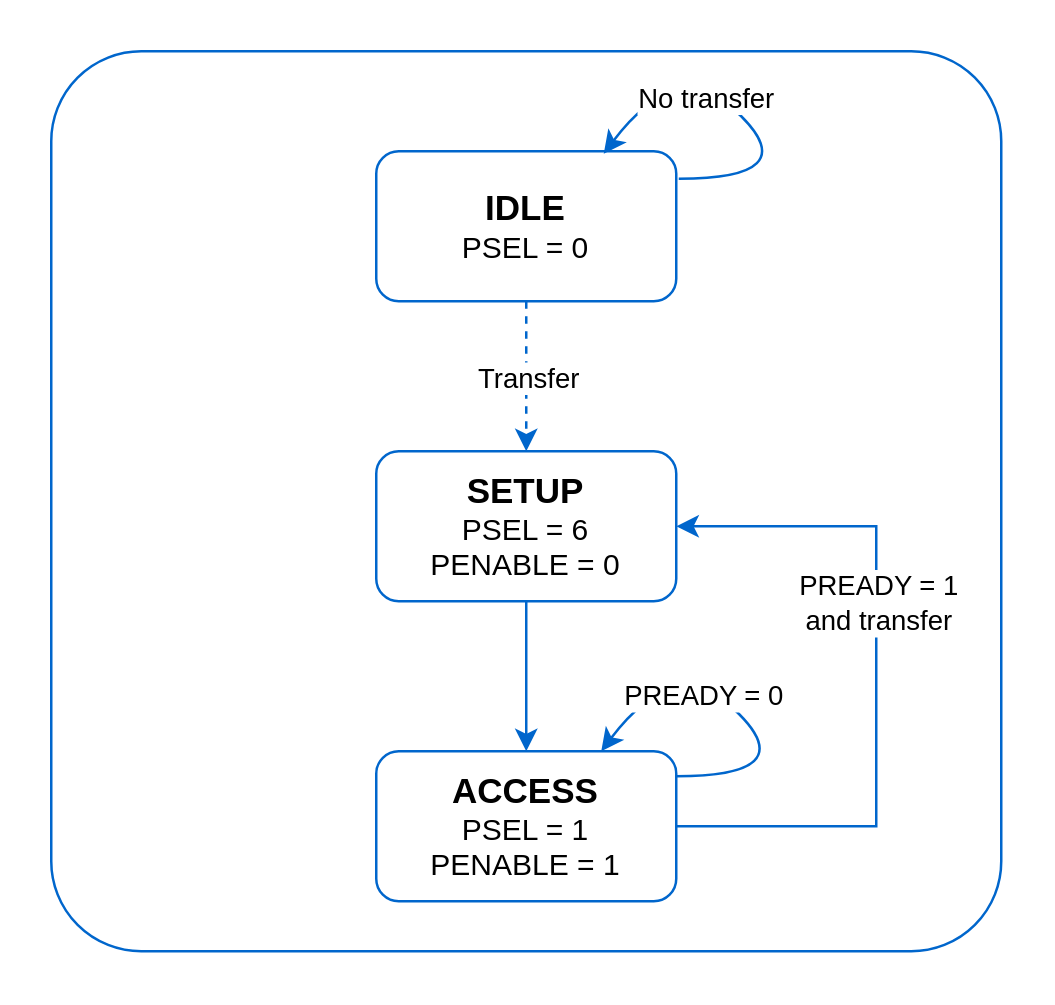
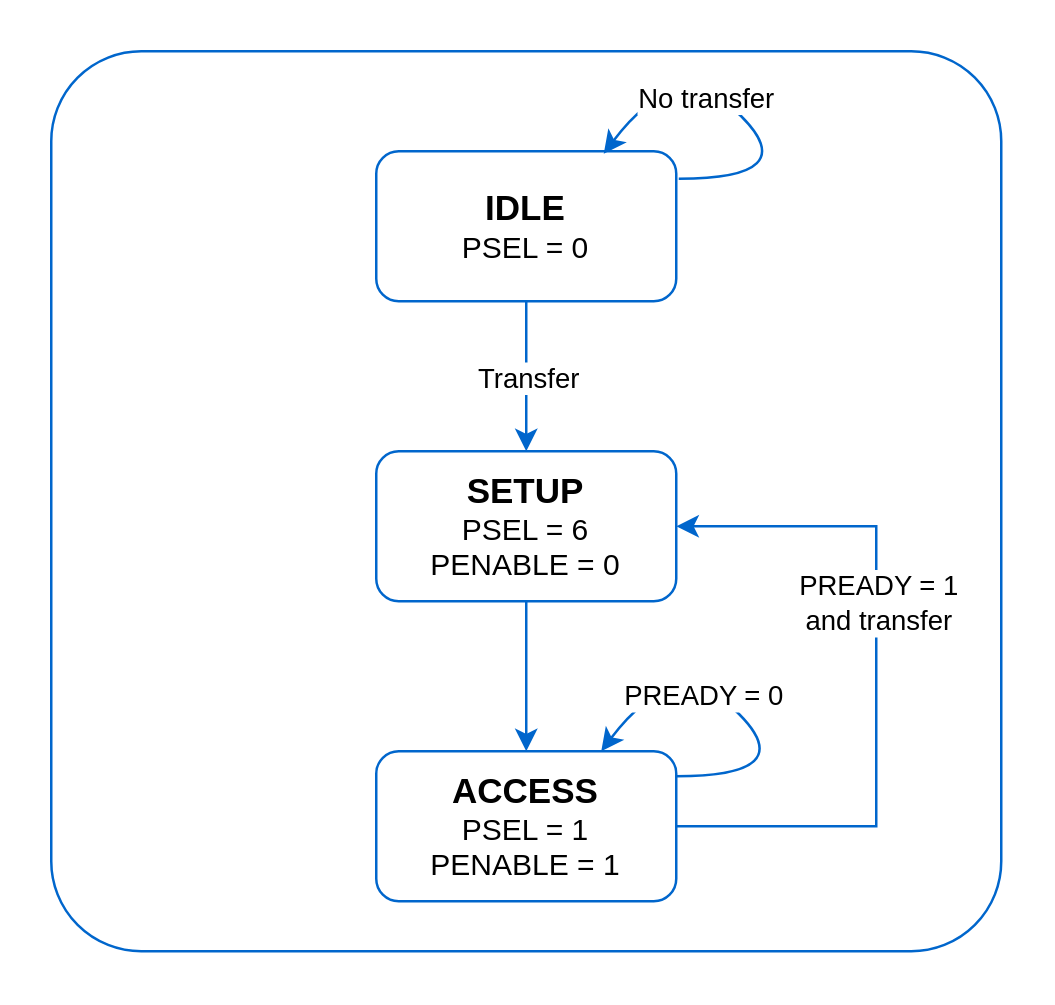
(526, 332) -> (526, 332)
